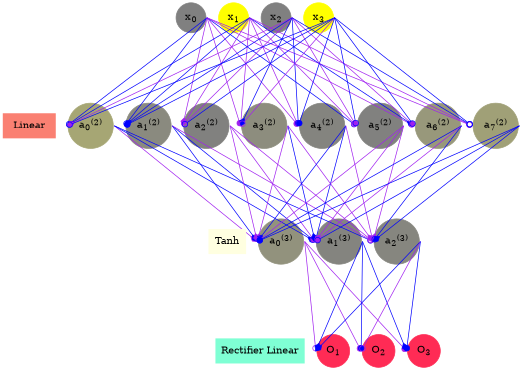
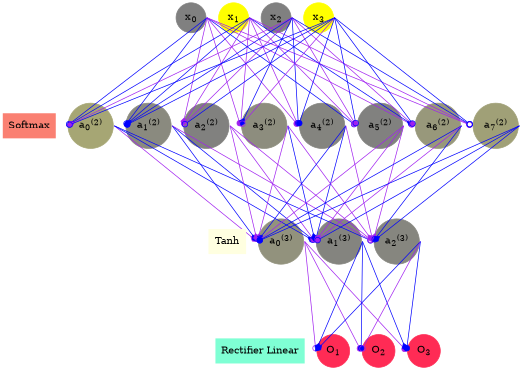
(29, 126) -> (29, 126)
